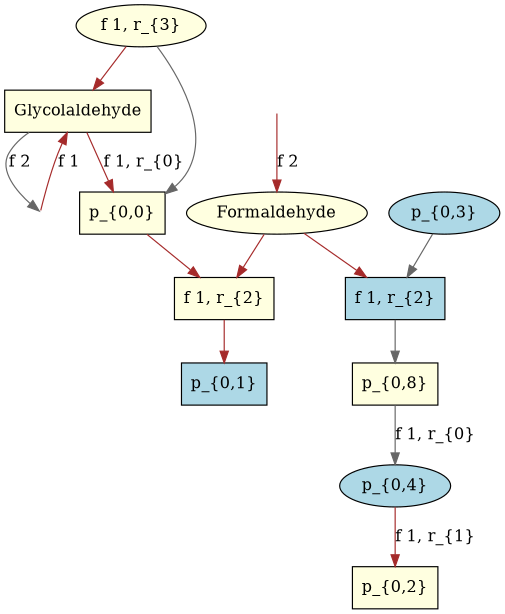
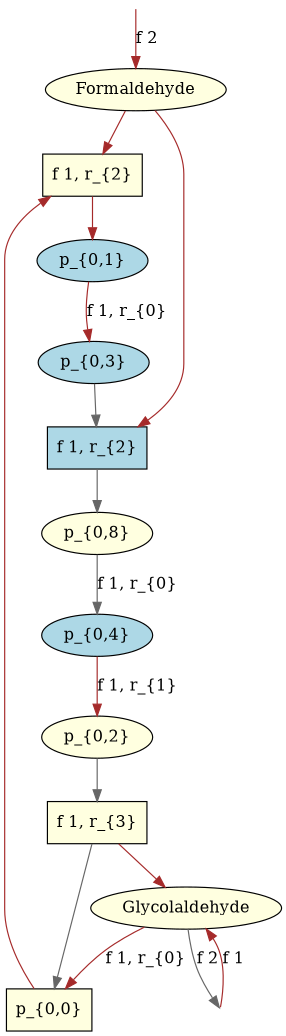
(141, 26) -> (97, 823)
(78, 111) -> (186, 908)
none -> (86, 306)
(224, 384) -> (92, 261)
(395, 384) -> (97, 533)
(395, 588) -> (97, 737)
none -> (97, 774)
